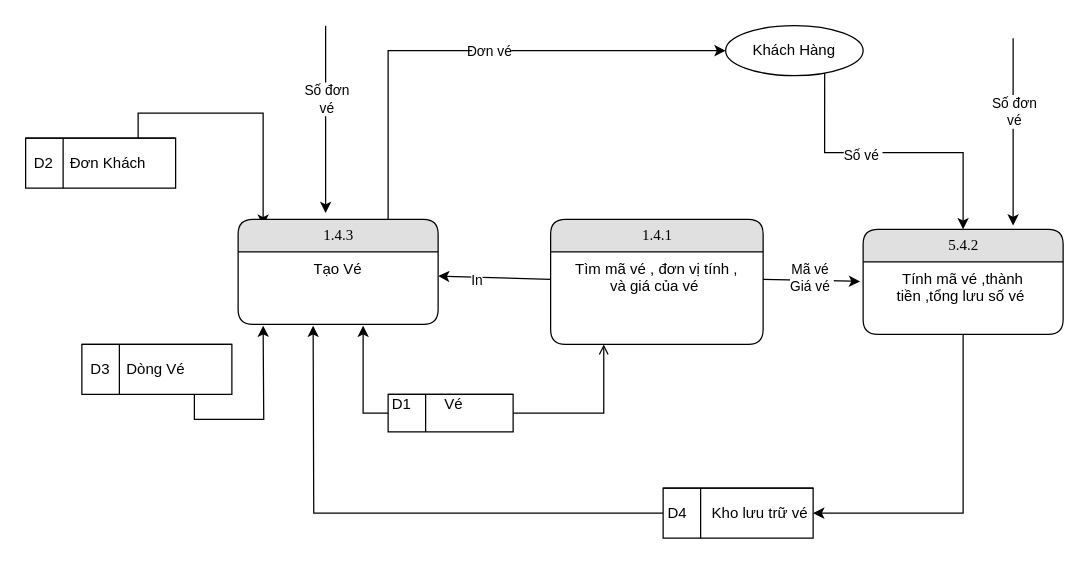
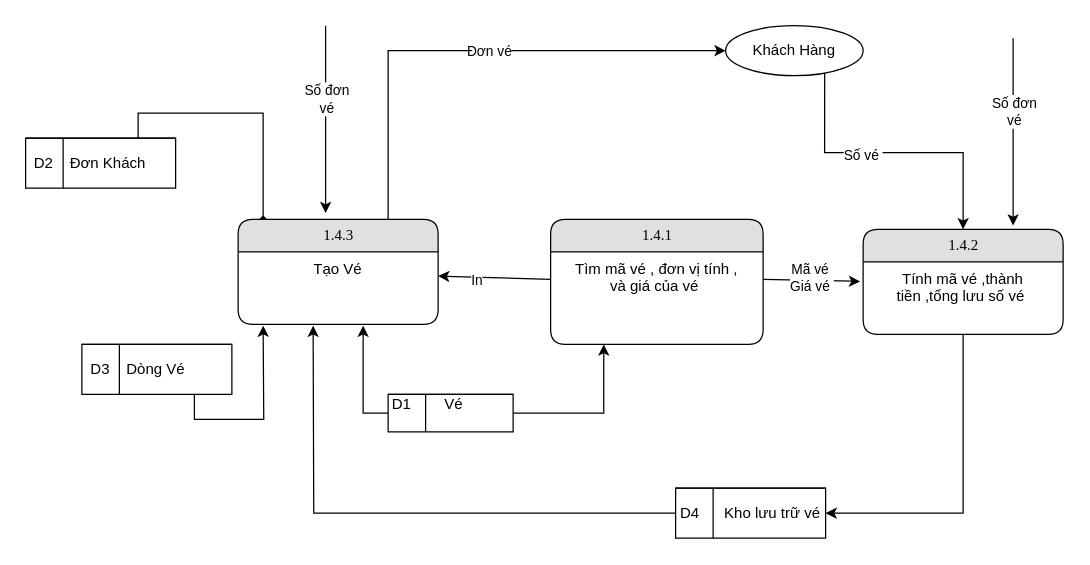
(263, 216) -> (263, 215)
(964, 246) -> (964, 246)
(604, 352) -> (604, 354)
(738, 513) -> (751, 513)
